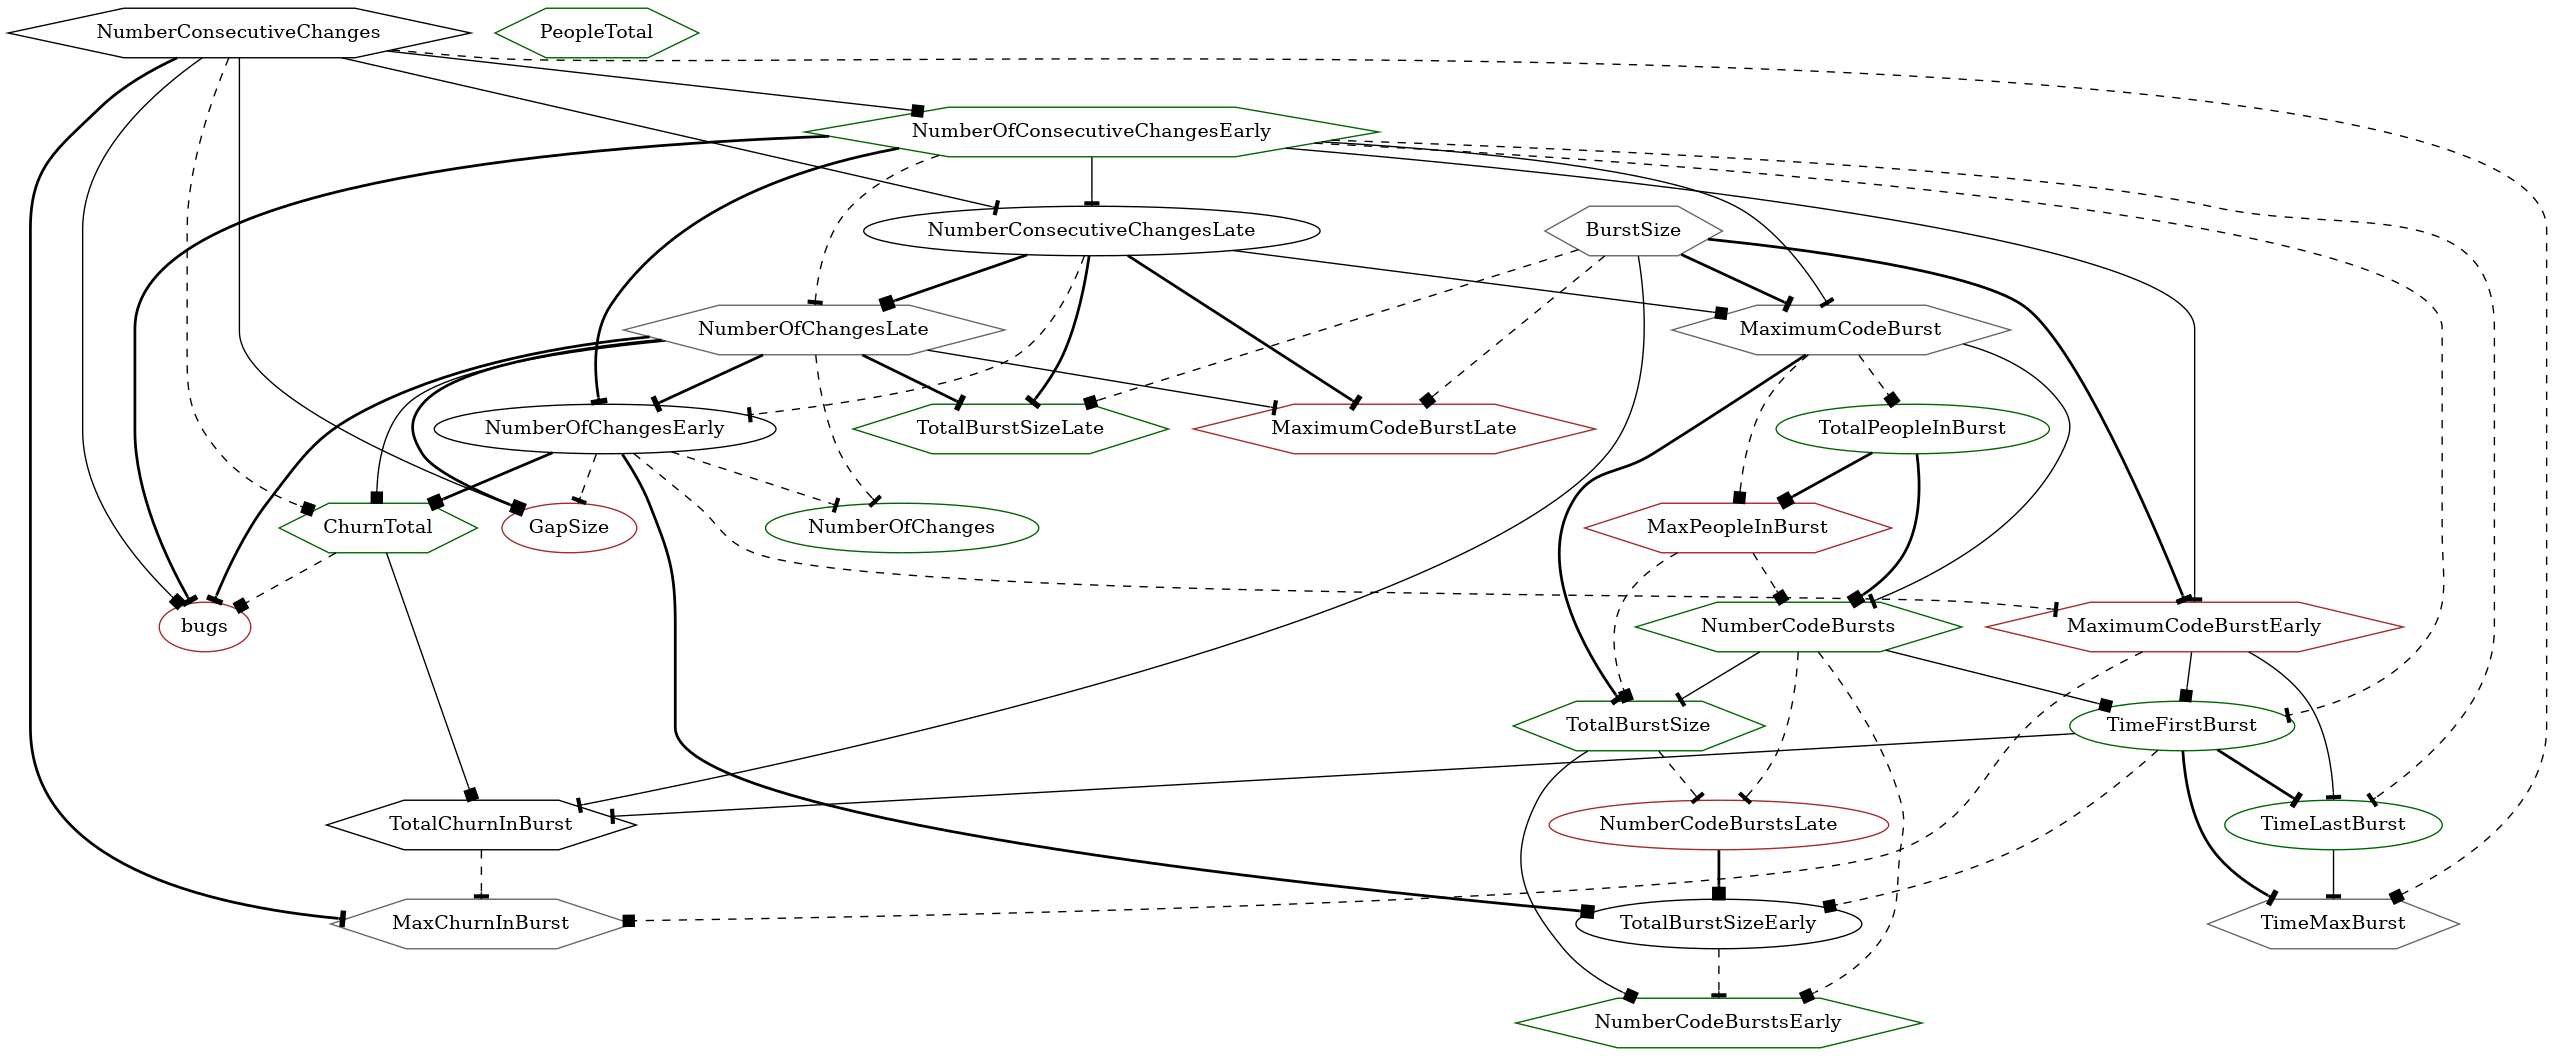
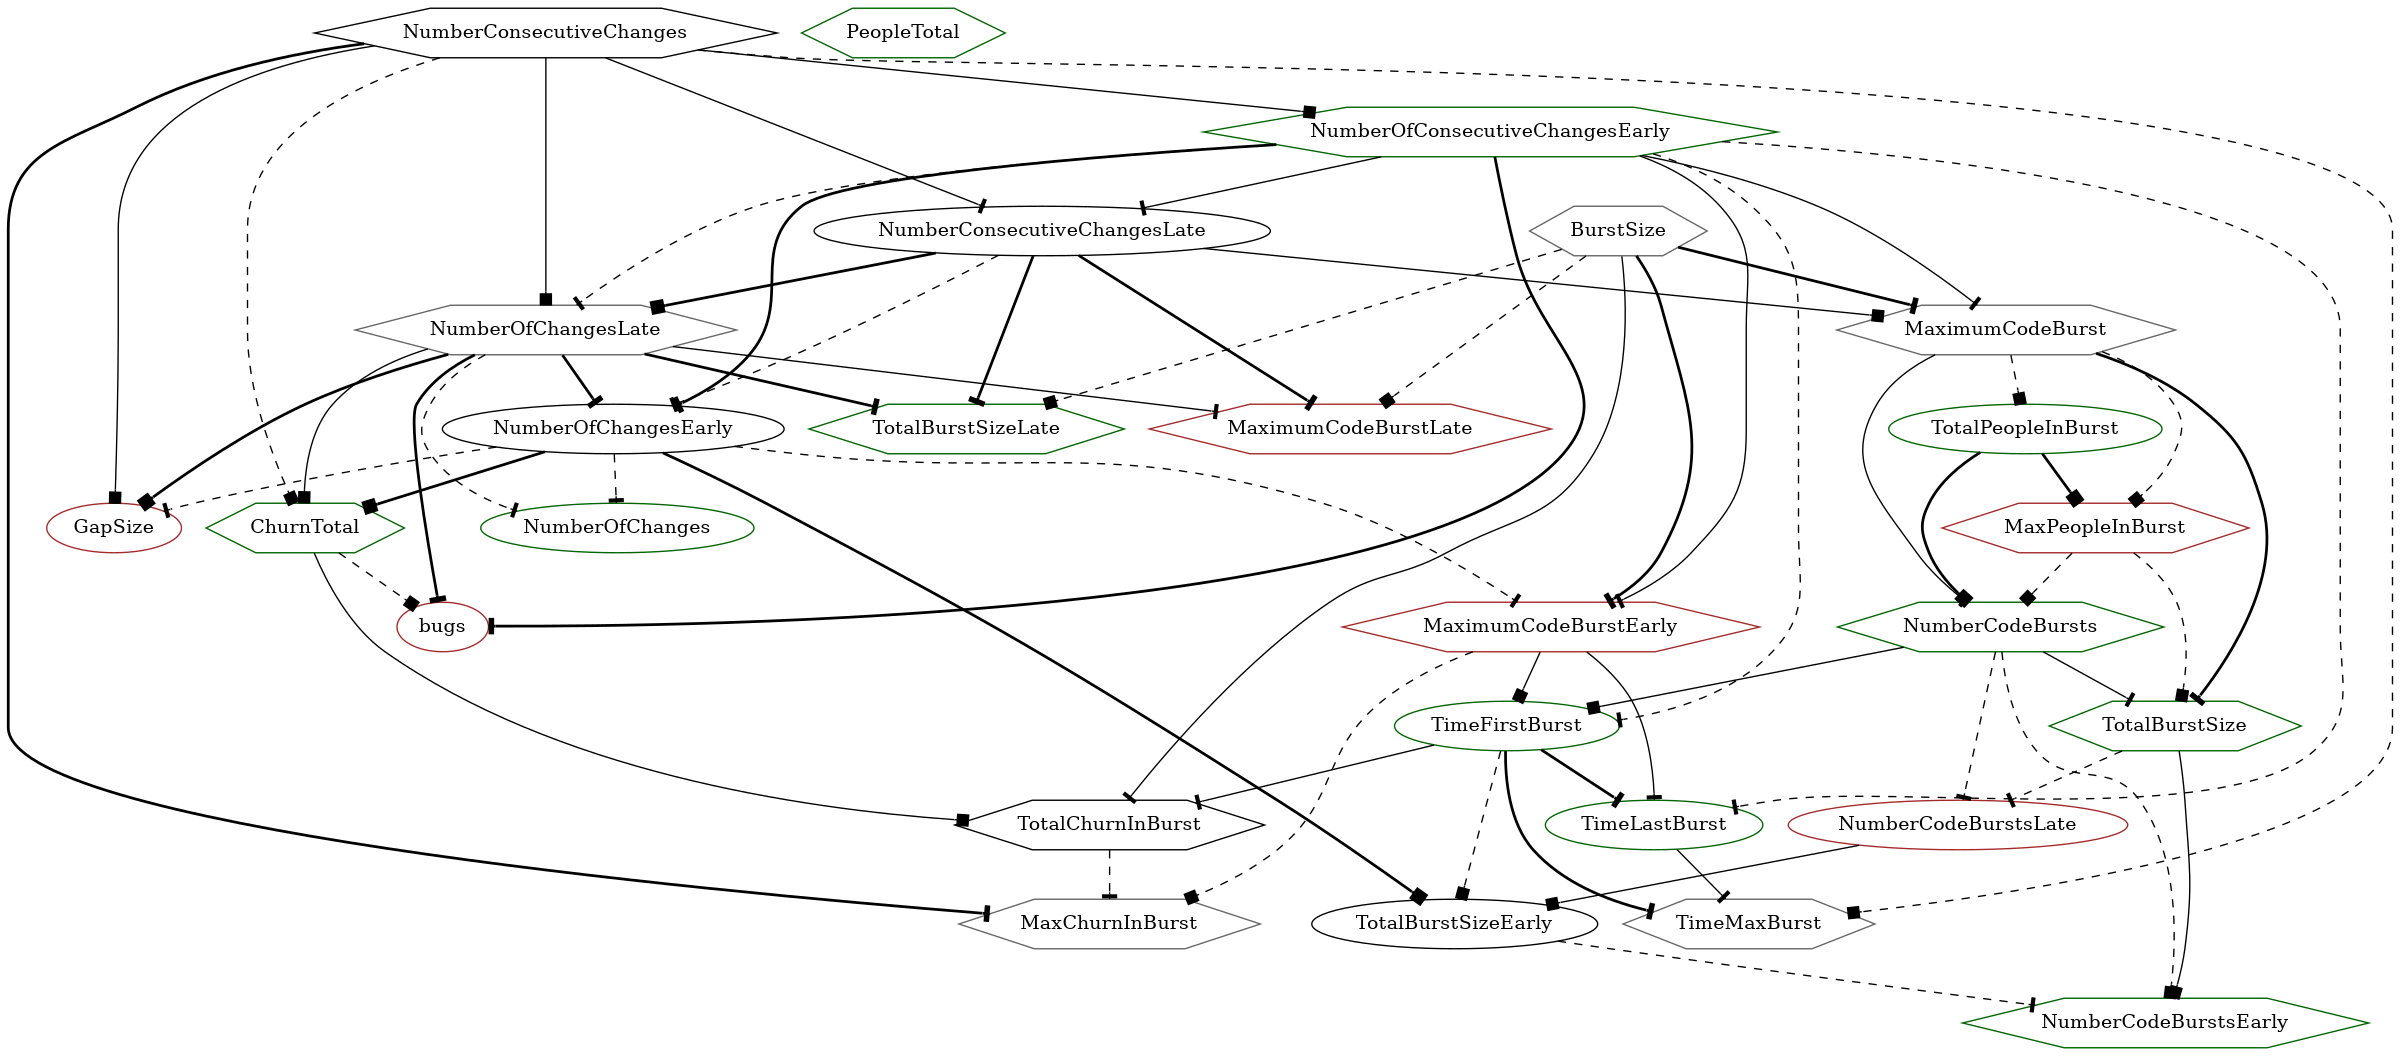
(83, 318) -> (546, 174)
(1719, 868) -> (1717, 872)
